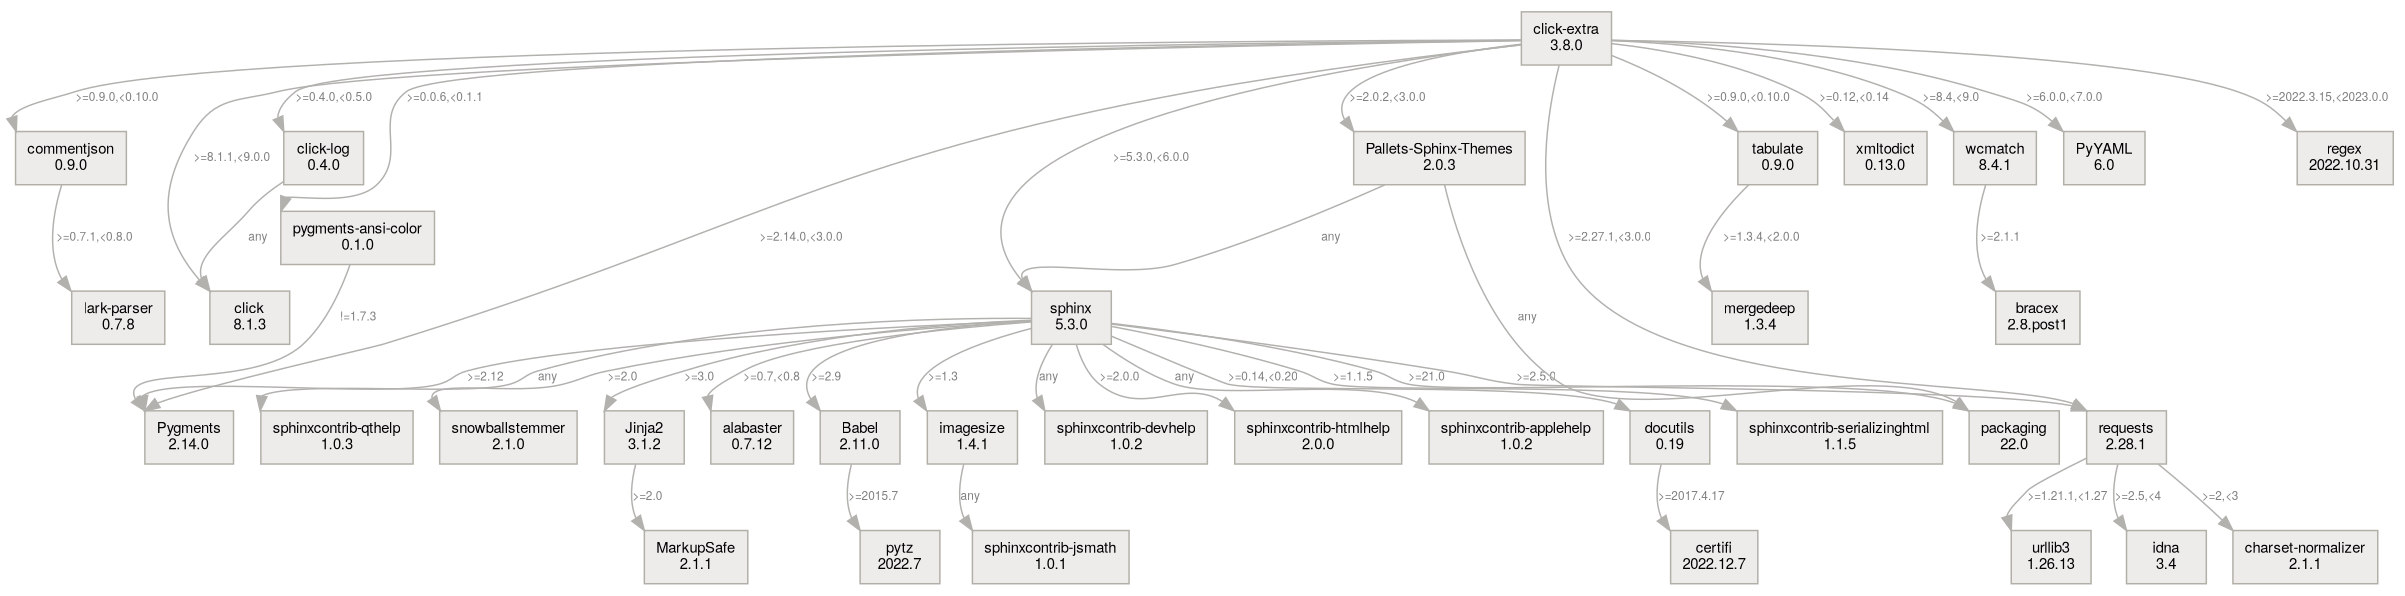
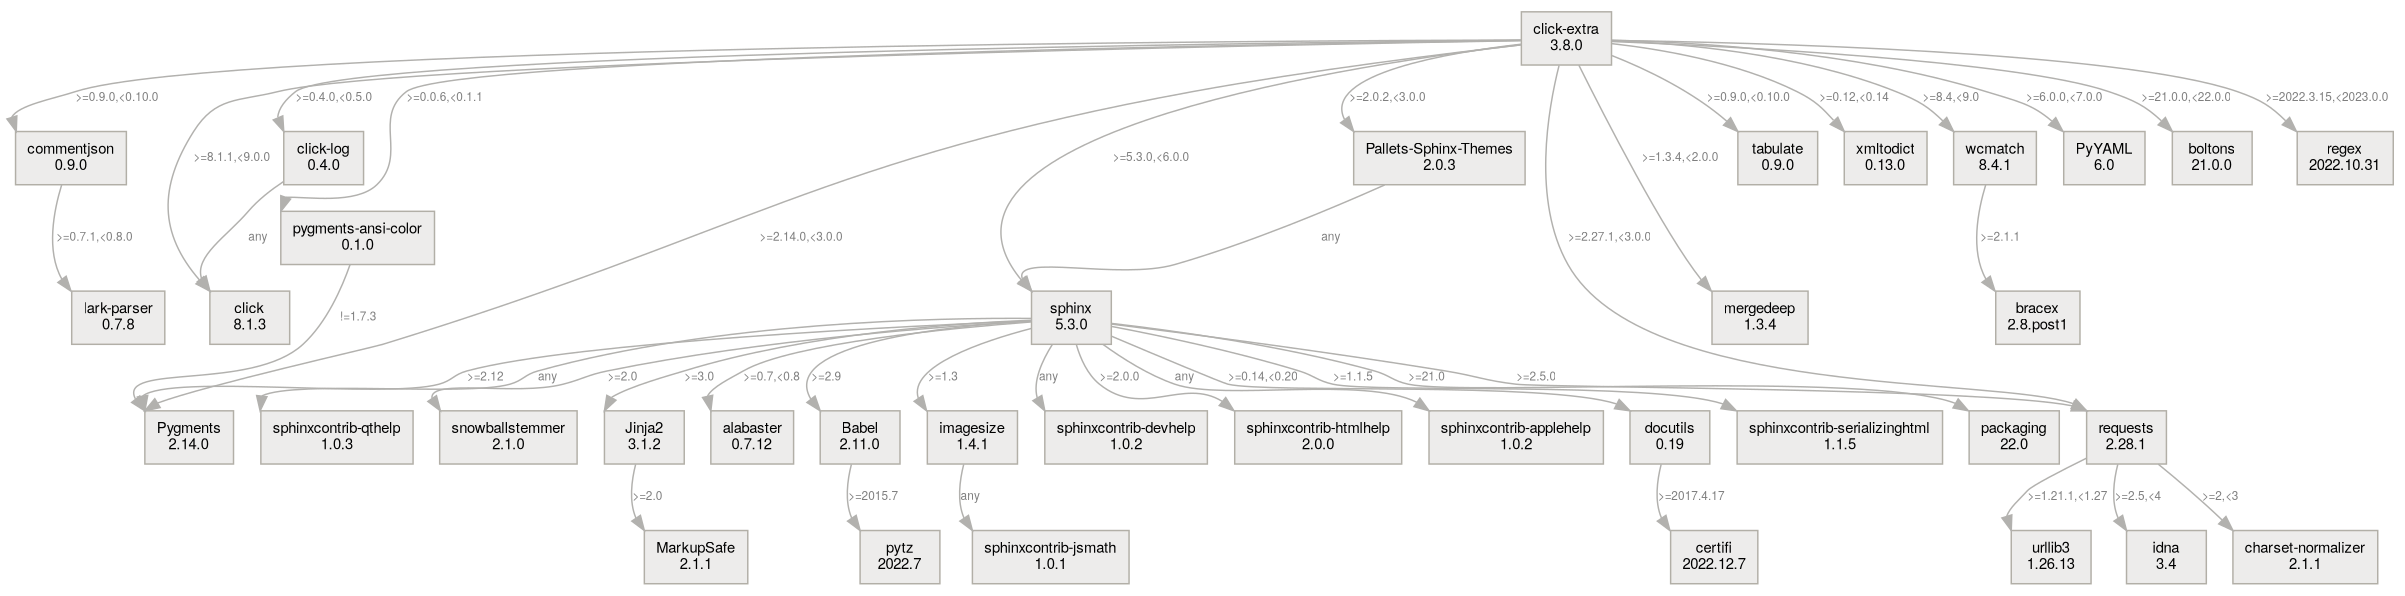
none -> (2212, 158)
(1714, 227) -> (1636, 175)
(1551, 375) -> none
